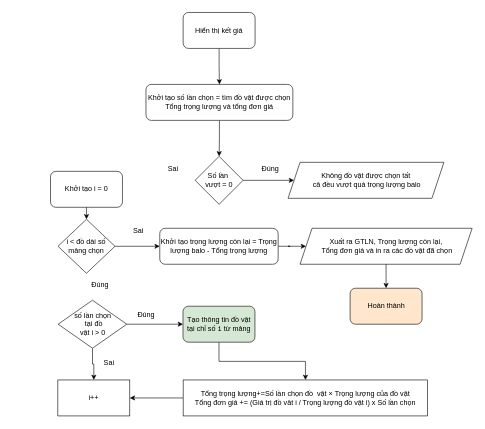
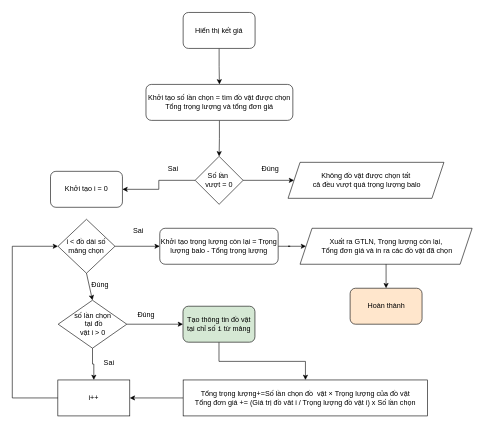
none -> (159, 180)
(87, 211) -> none
none -> (89, 285)
none -> (12, 398)
